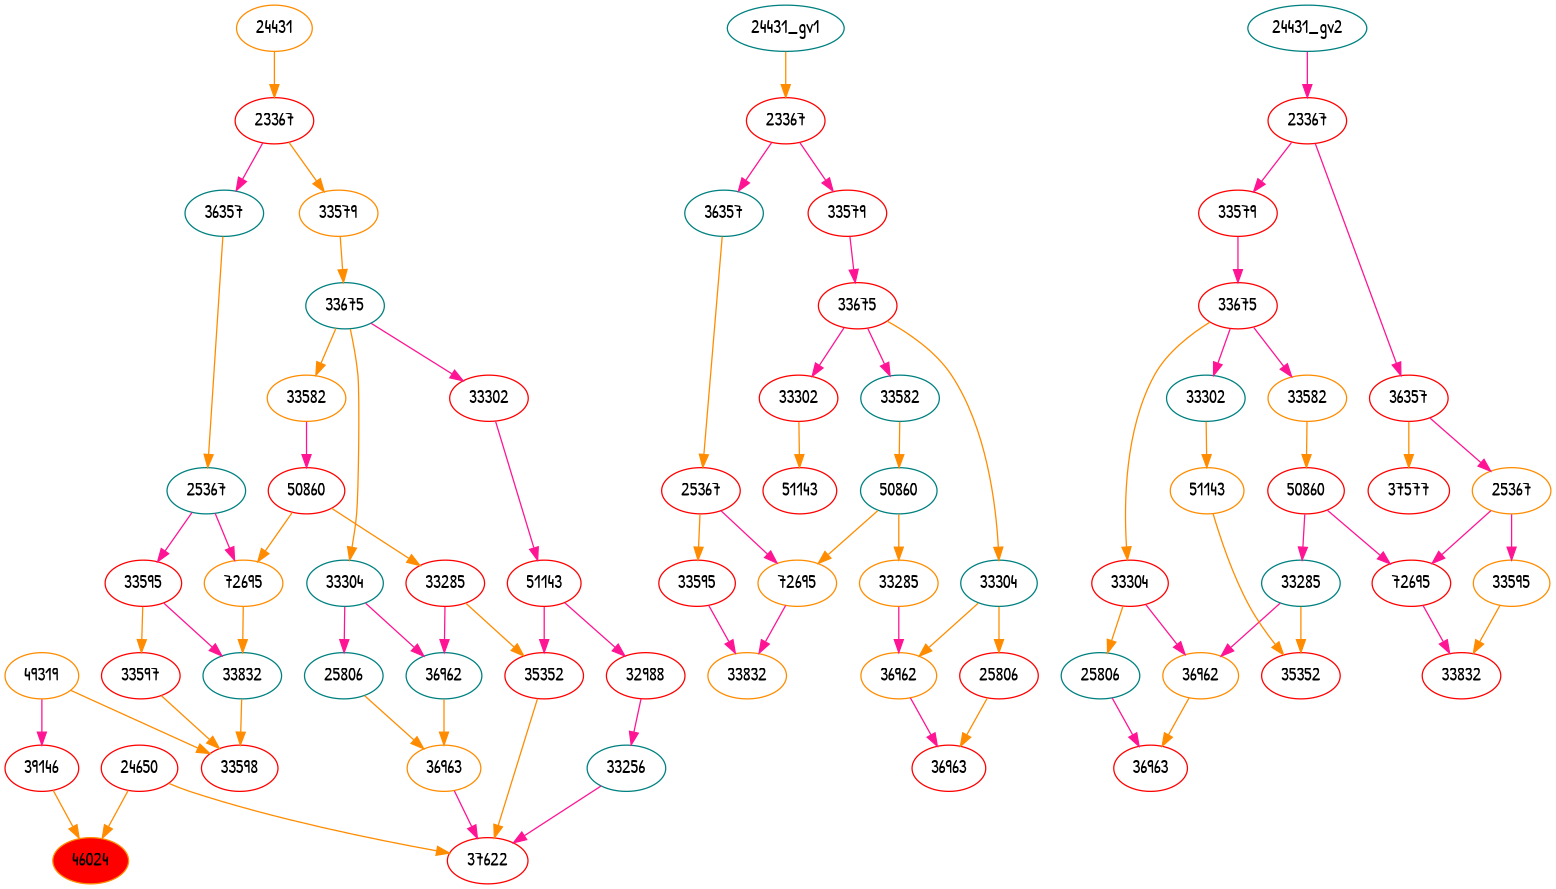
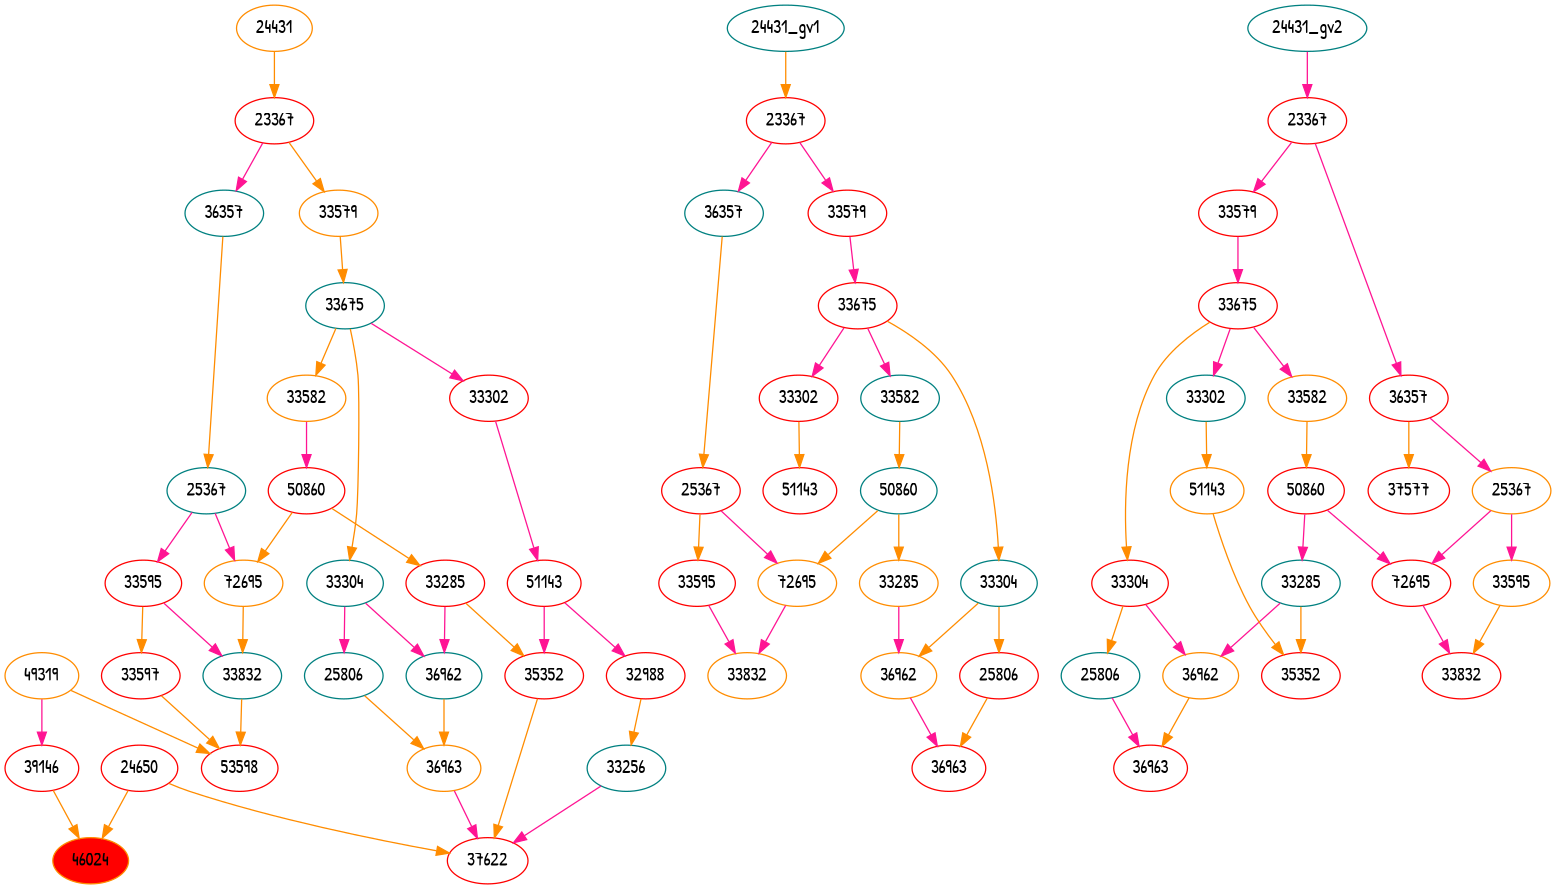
(637, 716) -> (637, 716)
(240, 768) -> (240, 768)
